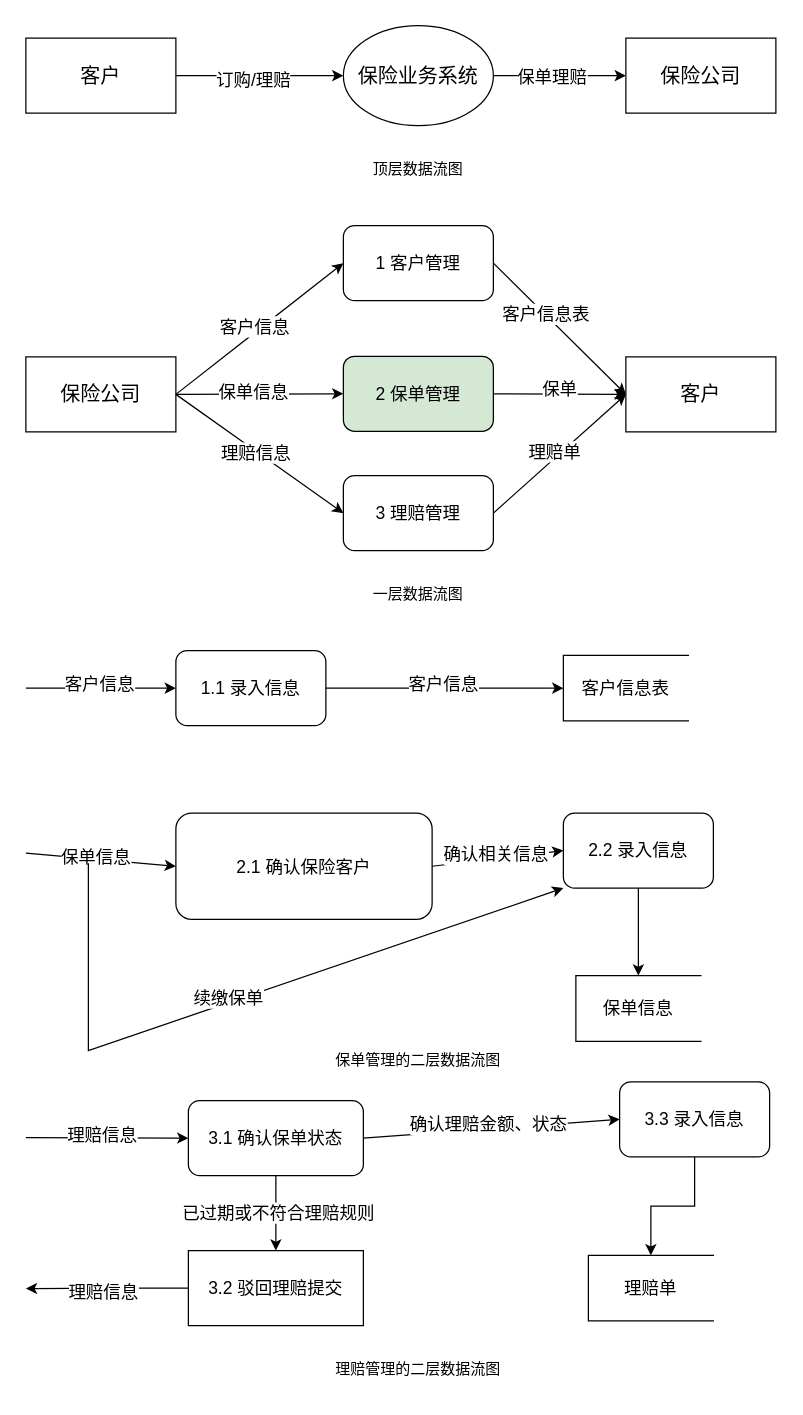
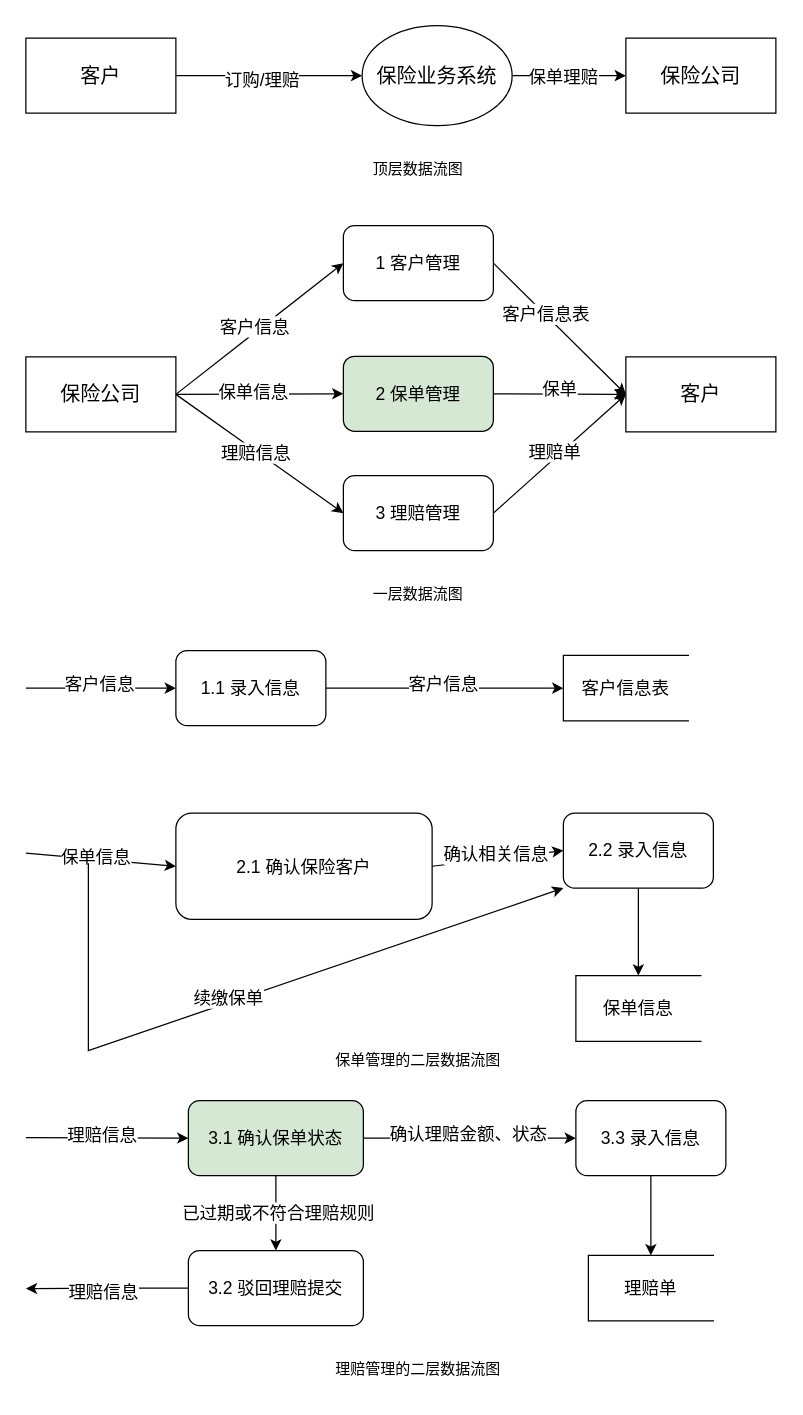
(418, 76) -> (437, 76)
(694, 1119) -> (651, 1138)
(276, 1138) -> (276, 1138)
(276, 1288) -> (276, 1288)
